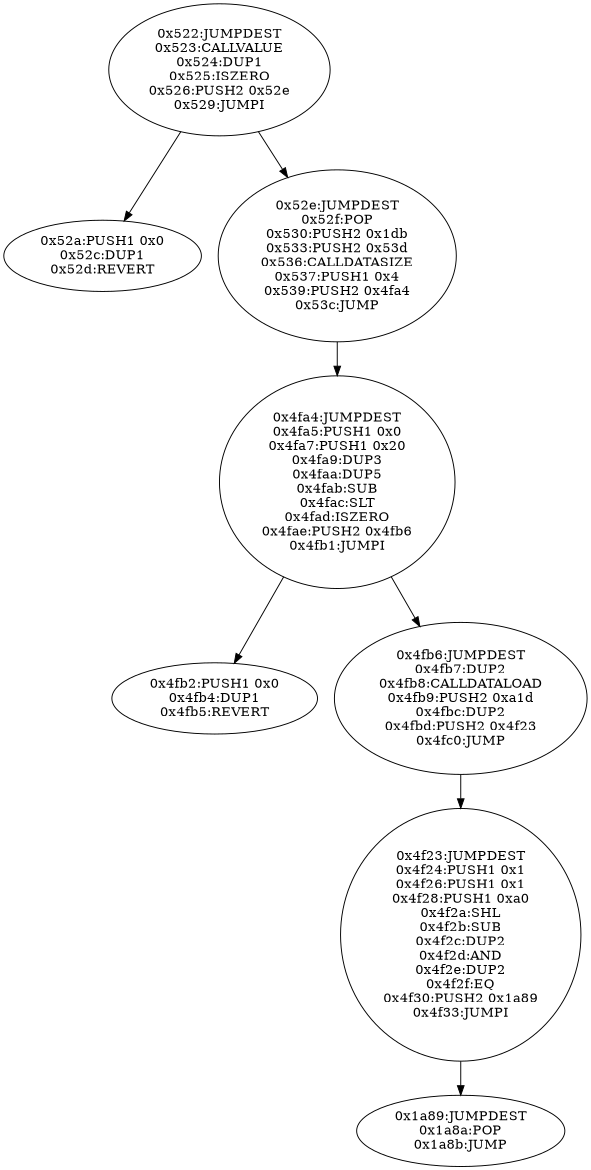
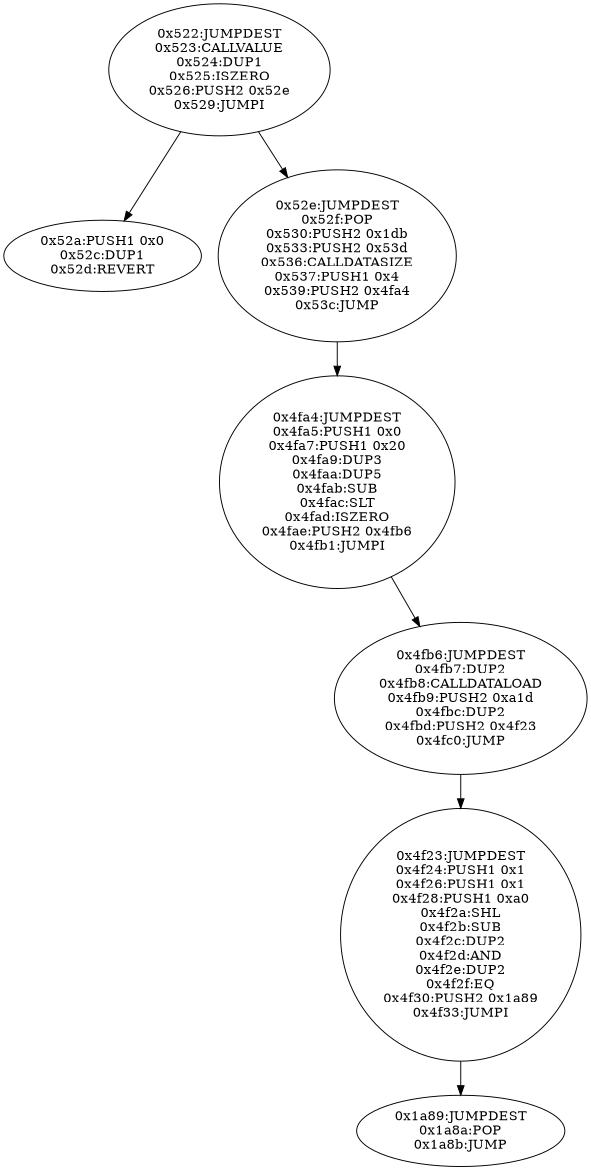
(215, 698) -> none
